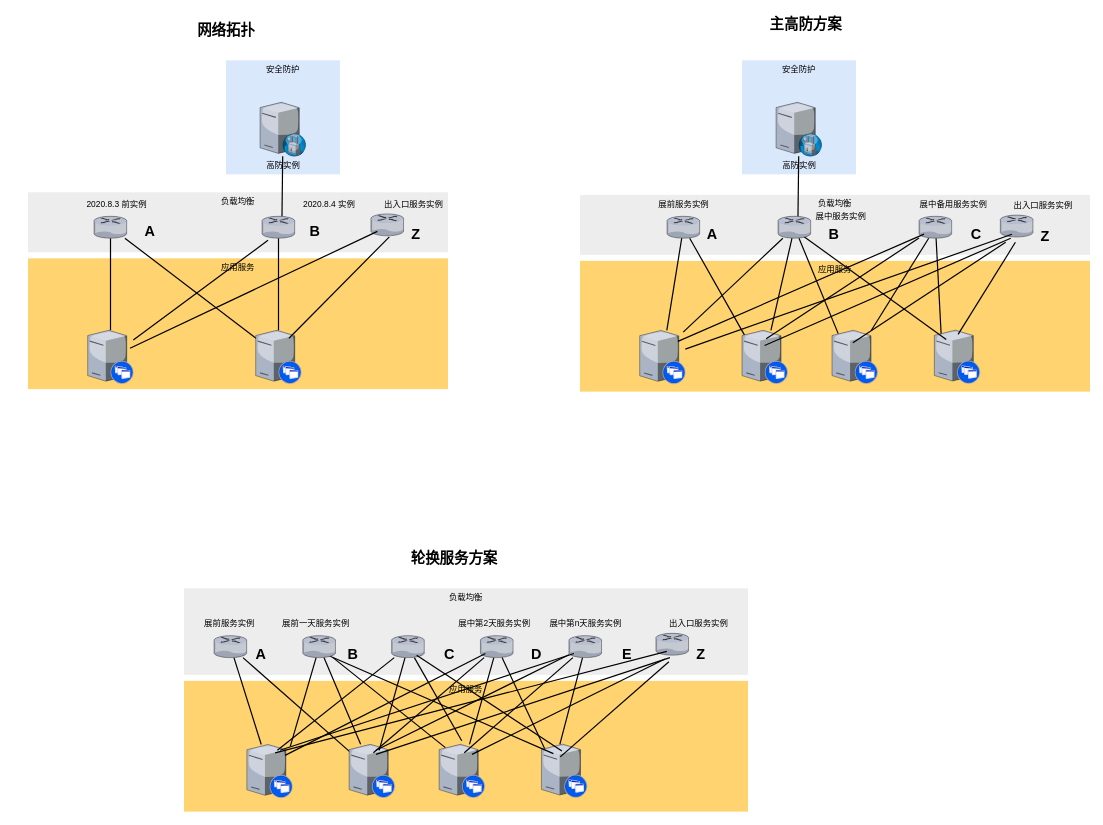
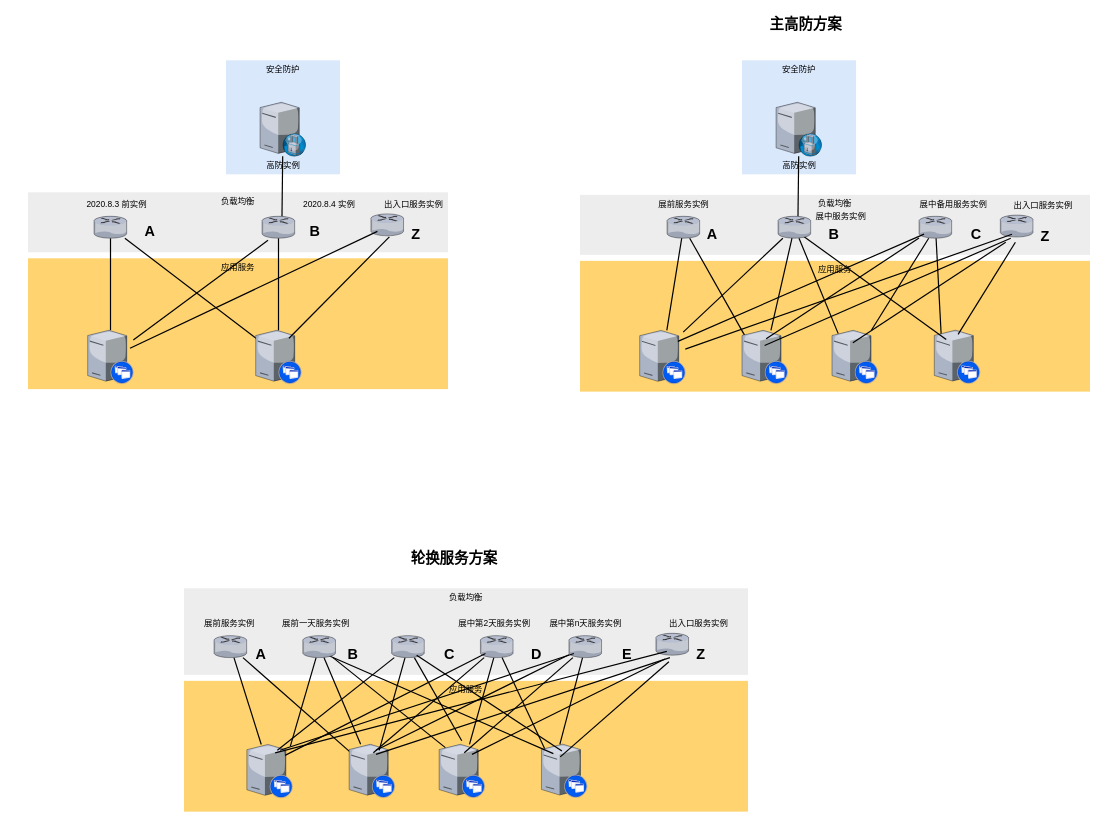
(226, 30) -> none
